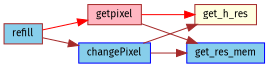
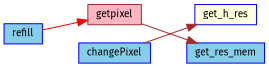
(163, 15) -> none
(226, 15) -> (226, 15)
(23, 34) -> (23, 34)
(56, 41) -> none
(163, 53) -> none
